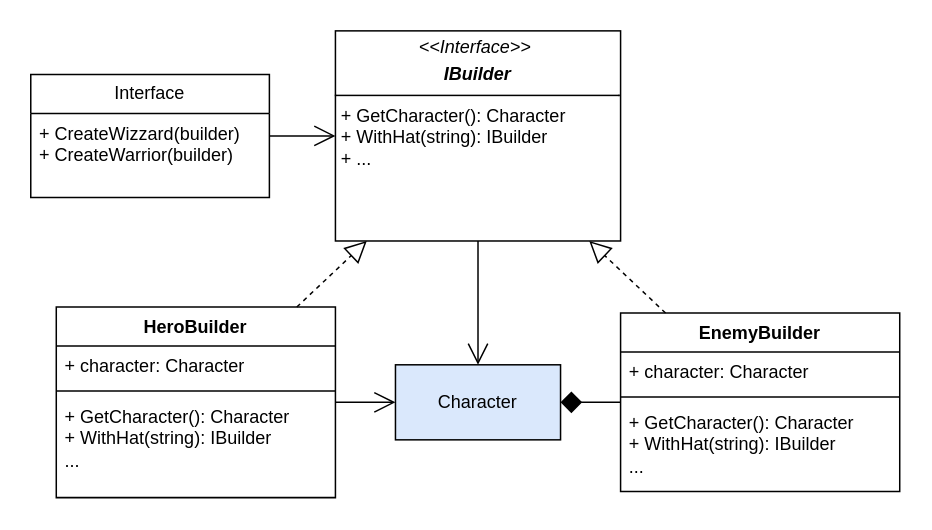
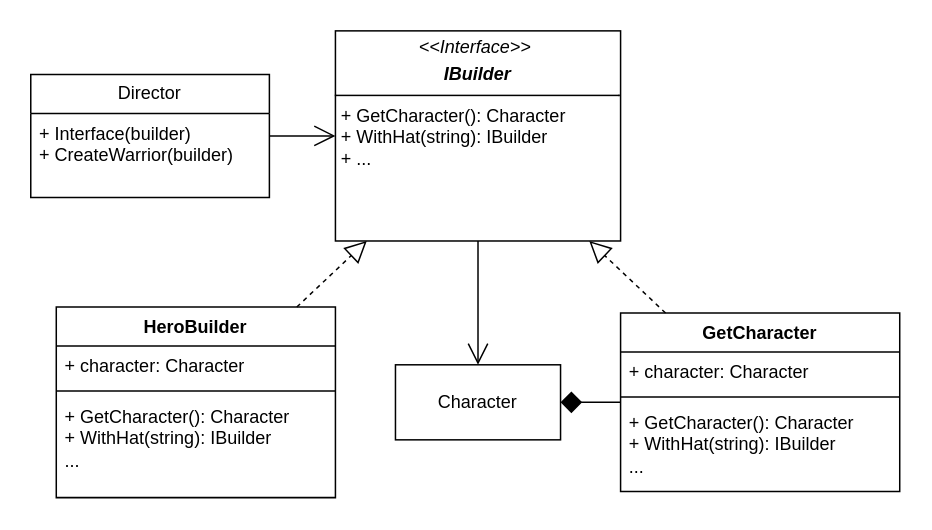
(150, 94) -> (150, 94)
(151, 145) -> (151, 145)
(760, 334) -> (760, 334)
(365, 402) -> none
(478, 402) -> (478, 402)
